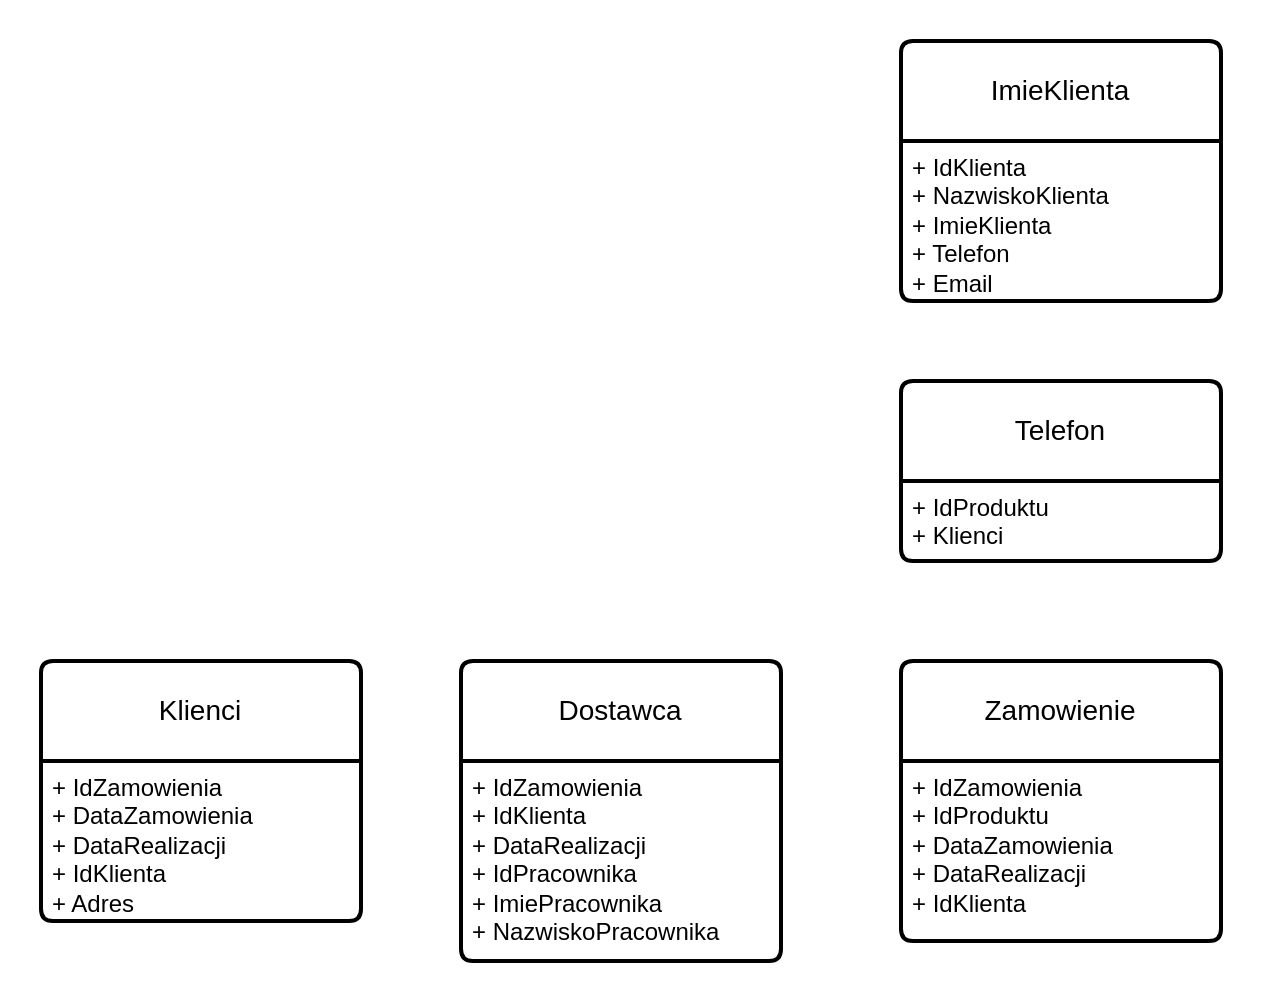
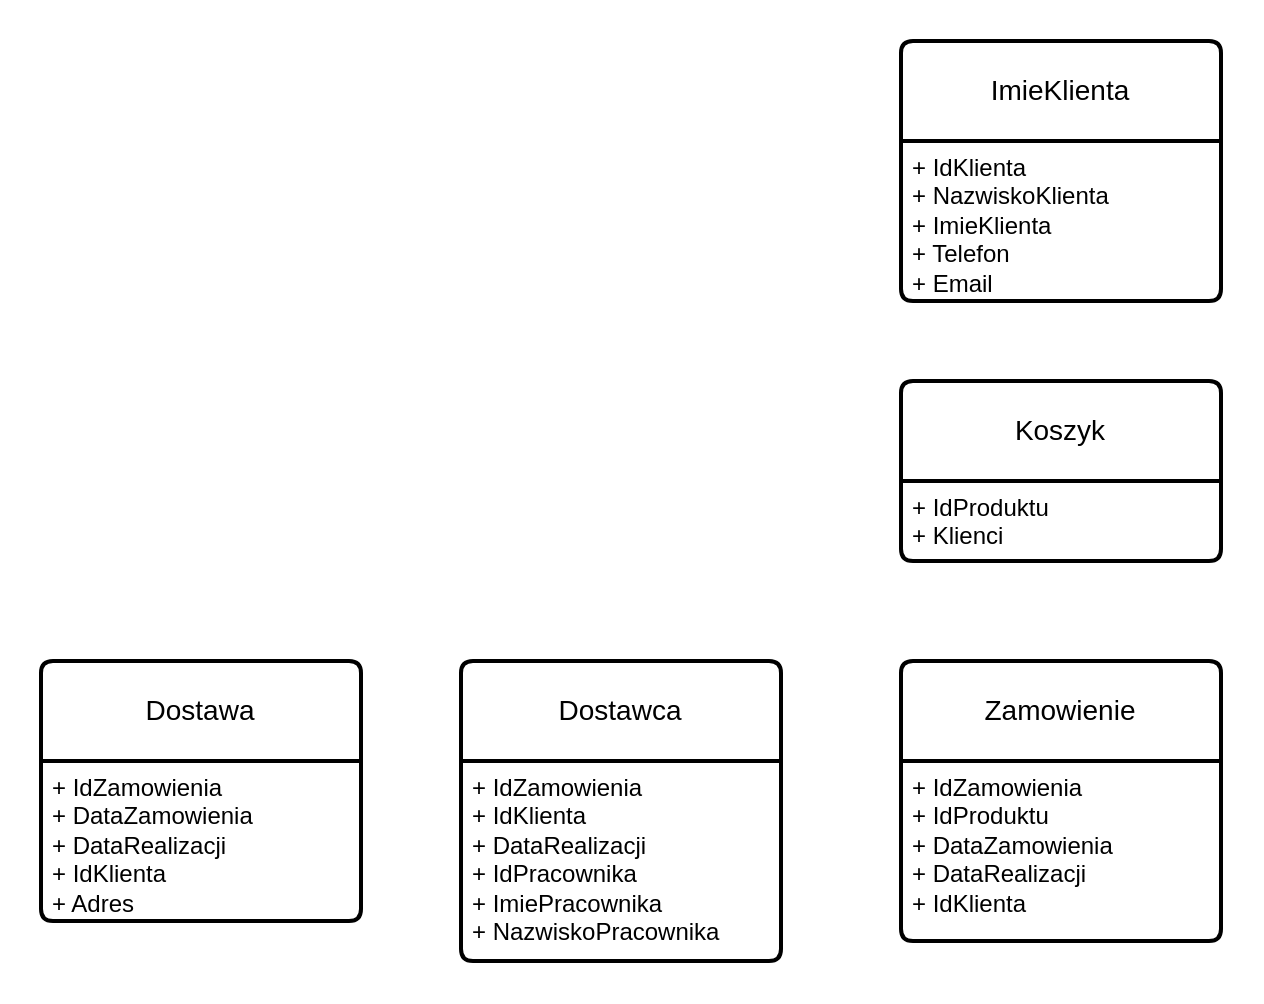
(1061, 431) -> (1061, 431)
(201, 711) -> (201, 711)
